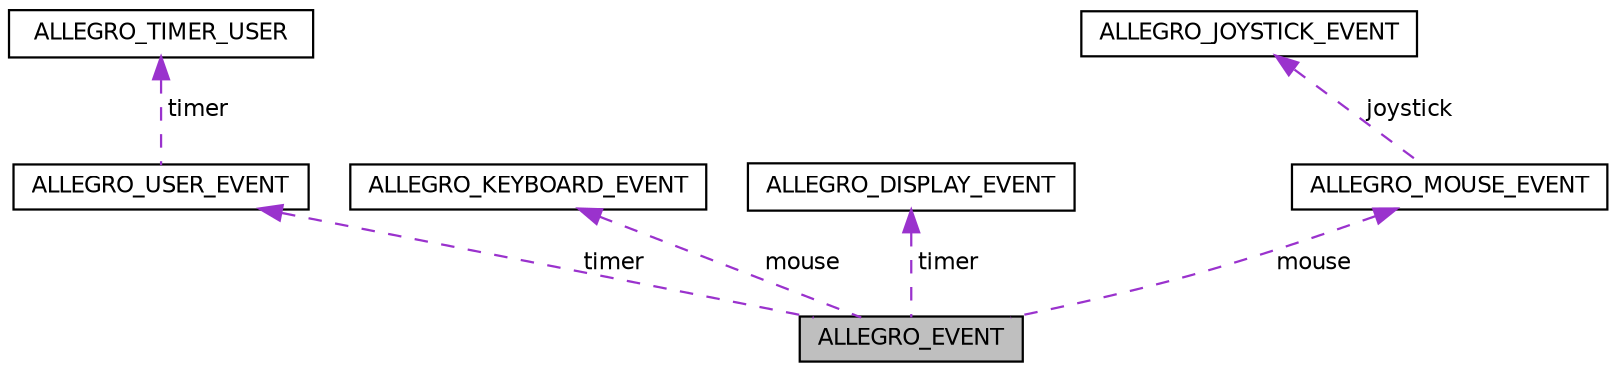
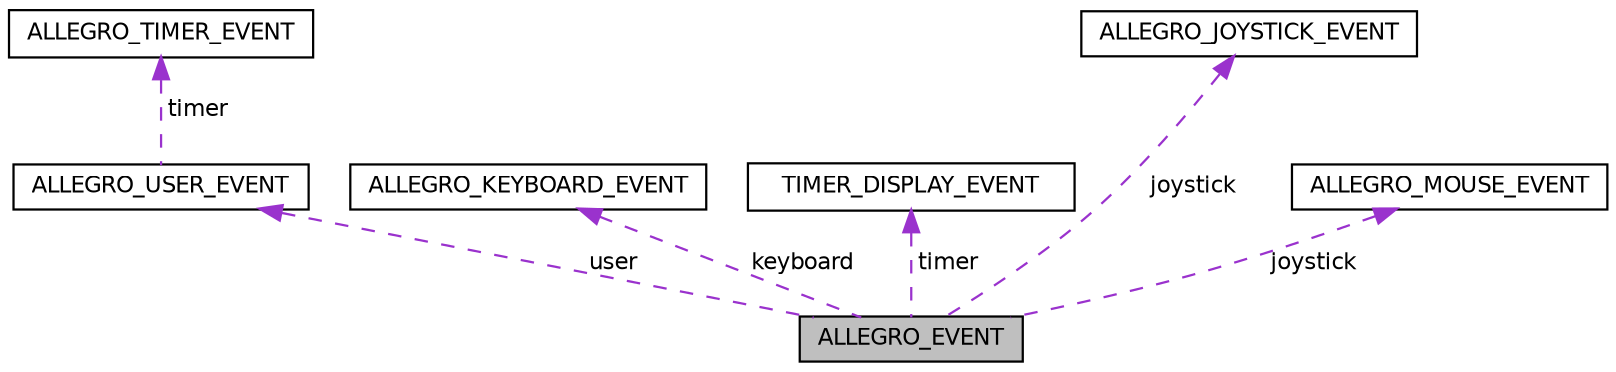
(161, 34) -> (161, 34)
(1359, 117) -> (1094, 210)
(911, 187) -> (911, 187)
(611, 264) -> (611, 264)
(800, 264) -> (800, 264)
(1311, 264) -> (1311, 264)
